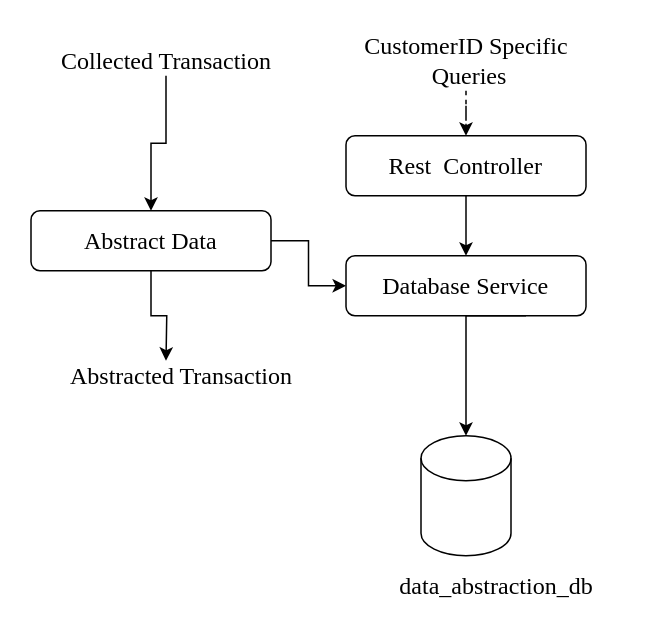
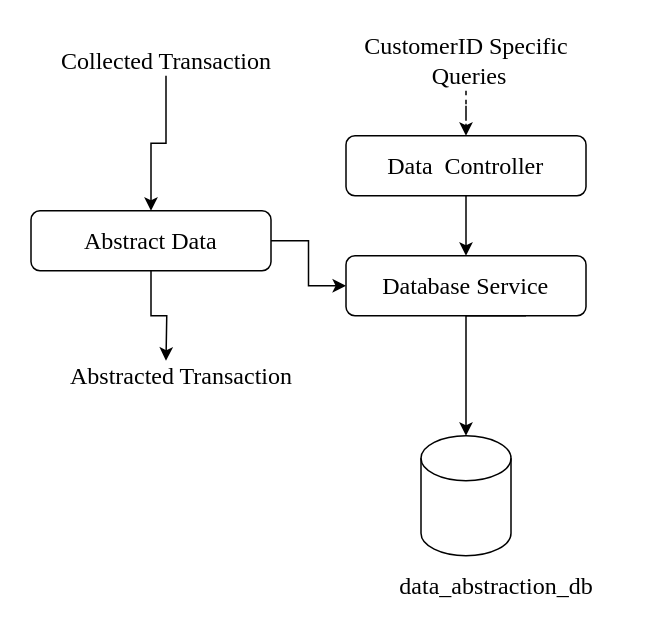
(466, 166) -> (466, 166)
